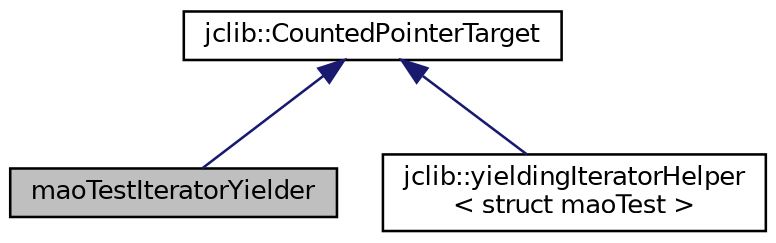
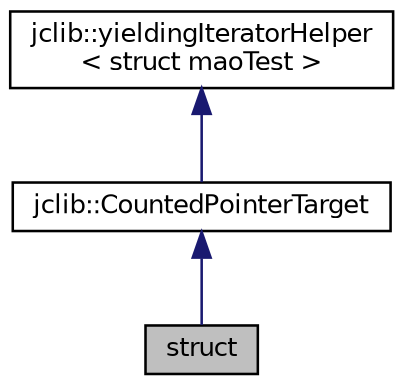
(475, 115) -> (202, 148)
(174, 193) -> (202, 350)
